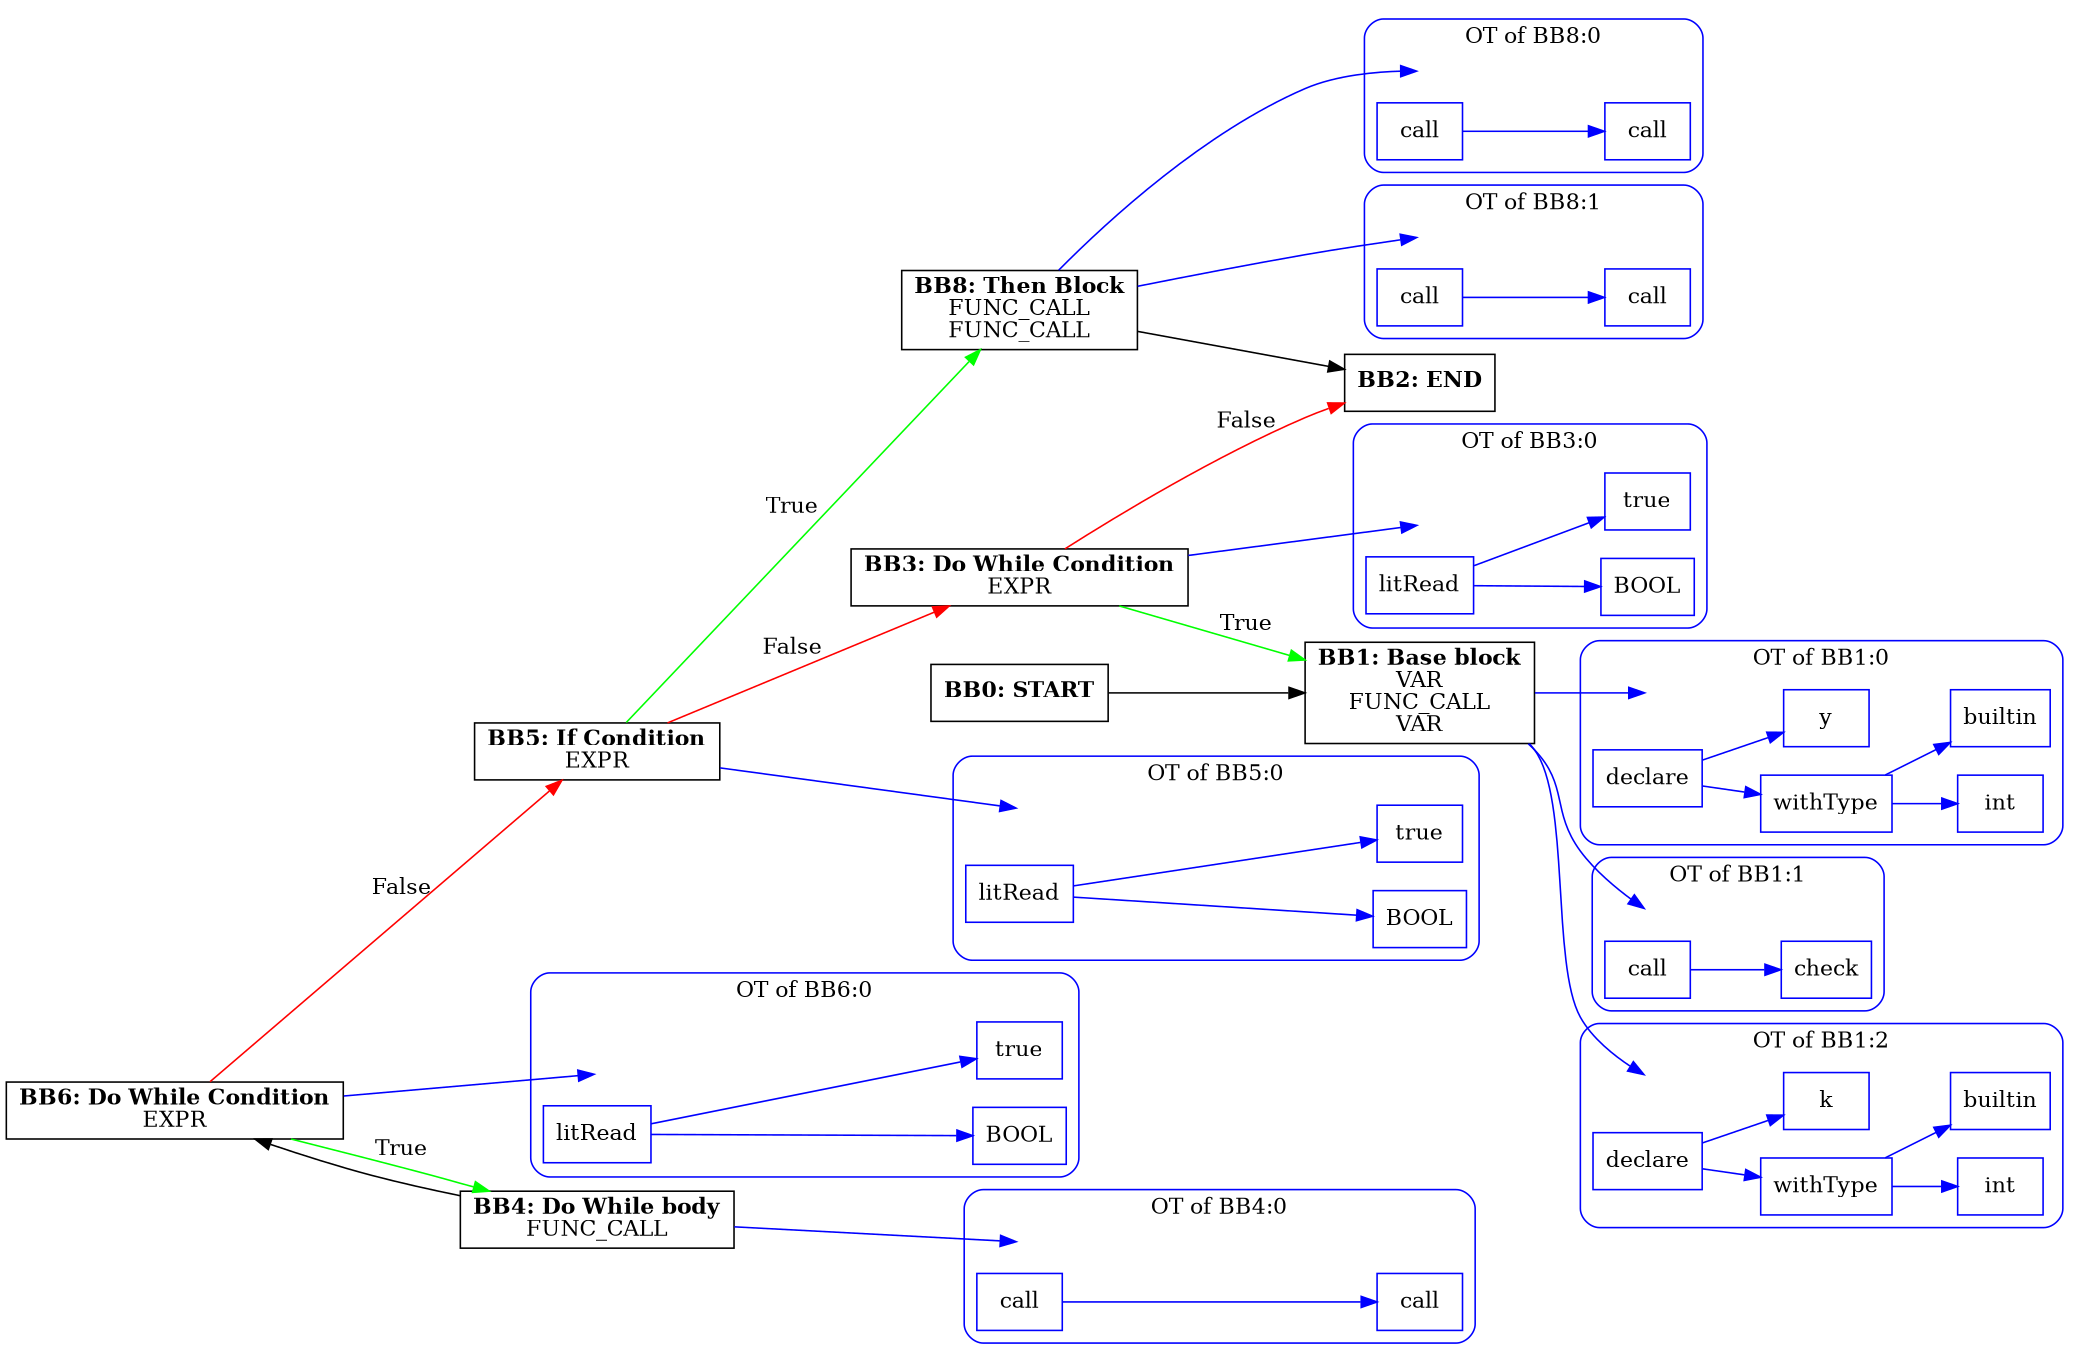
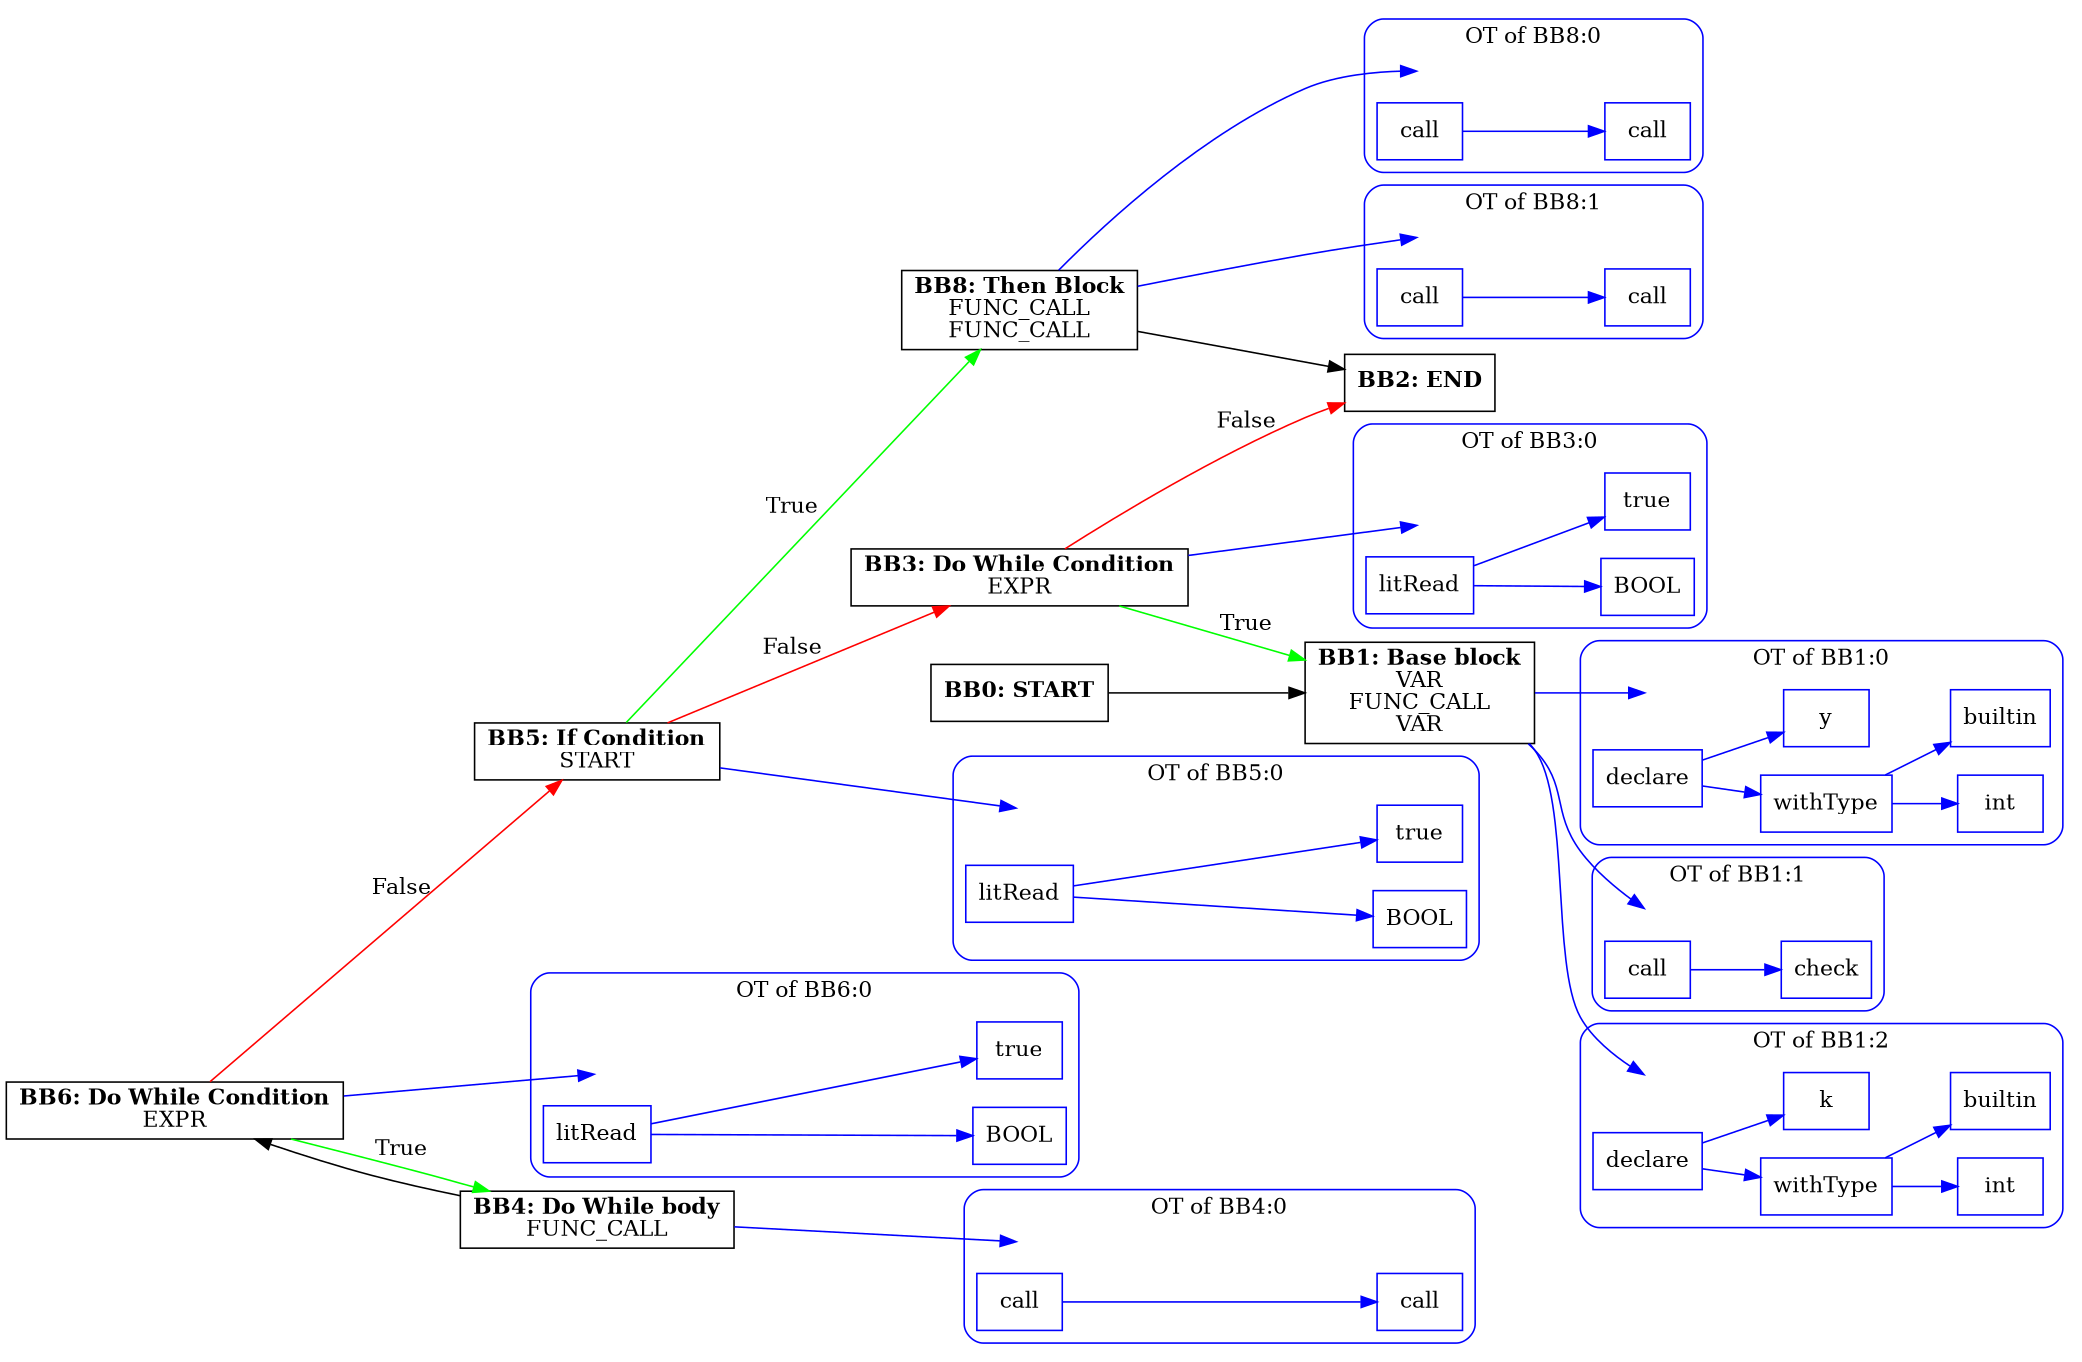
(597, 761) -> (597, 761)
